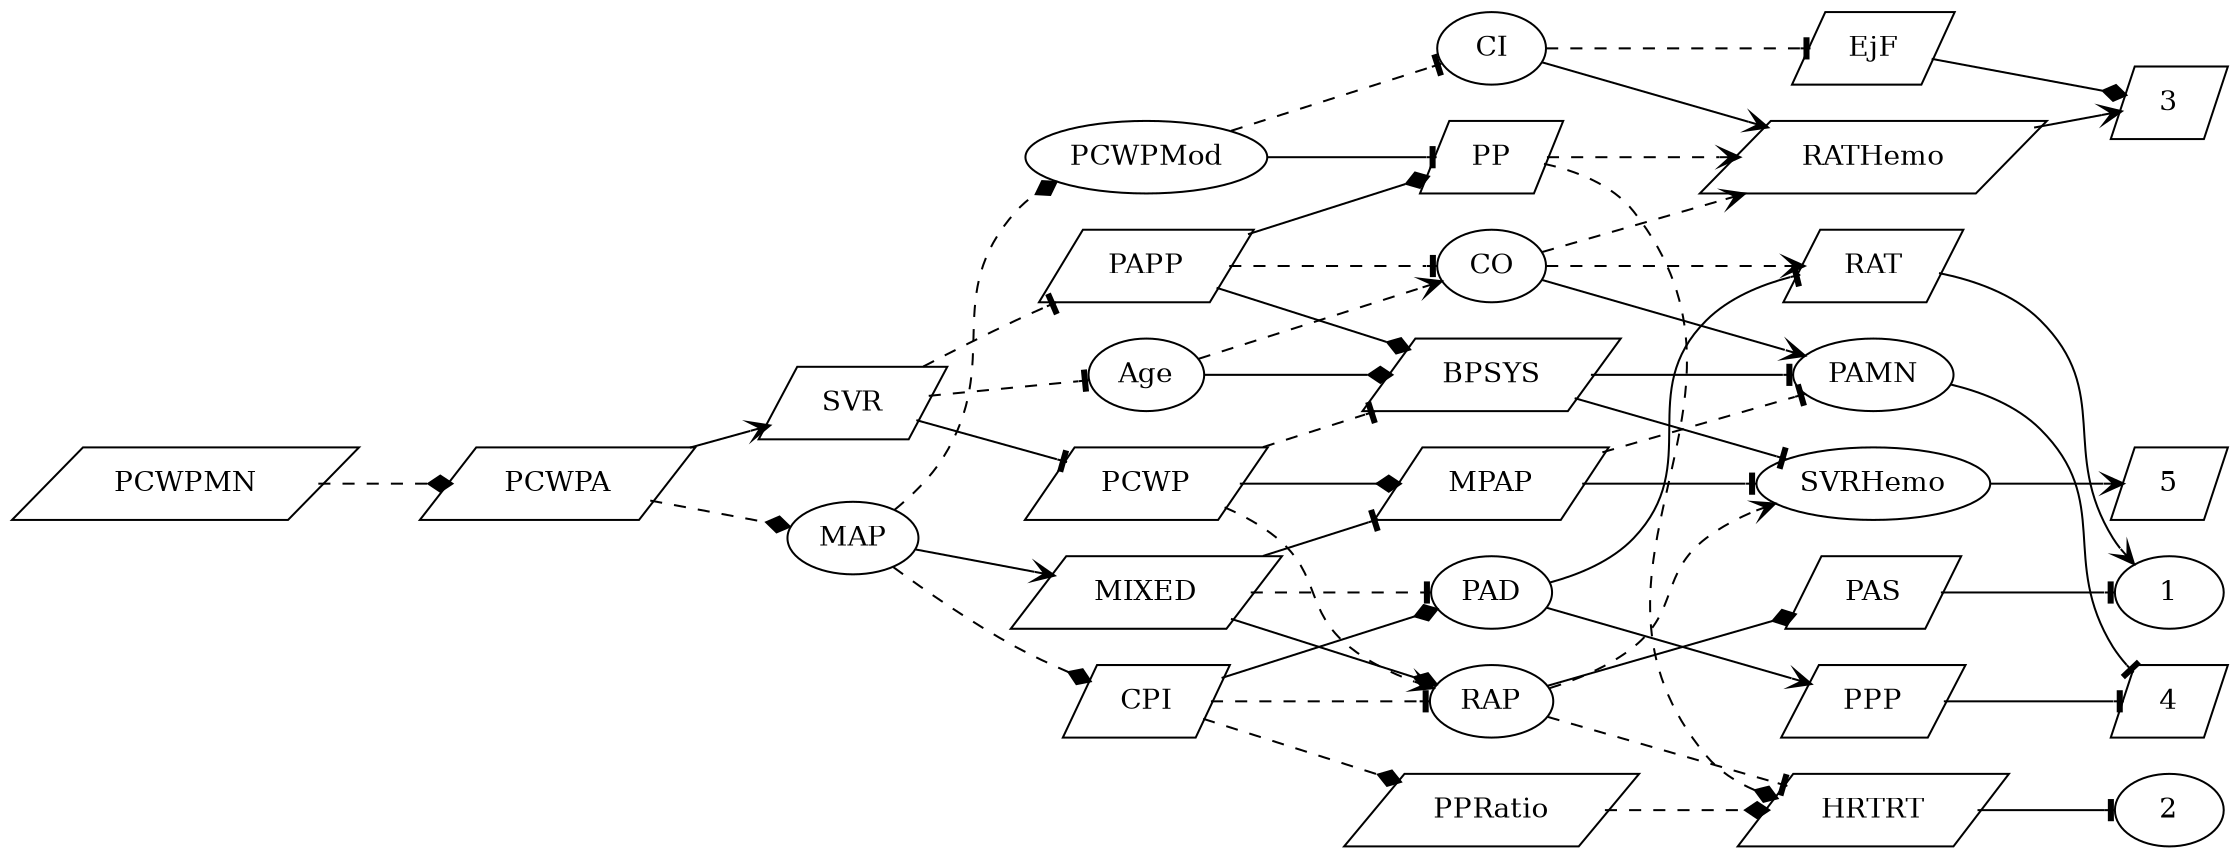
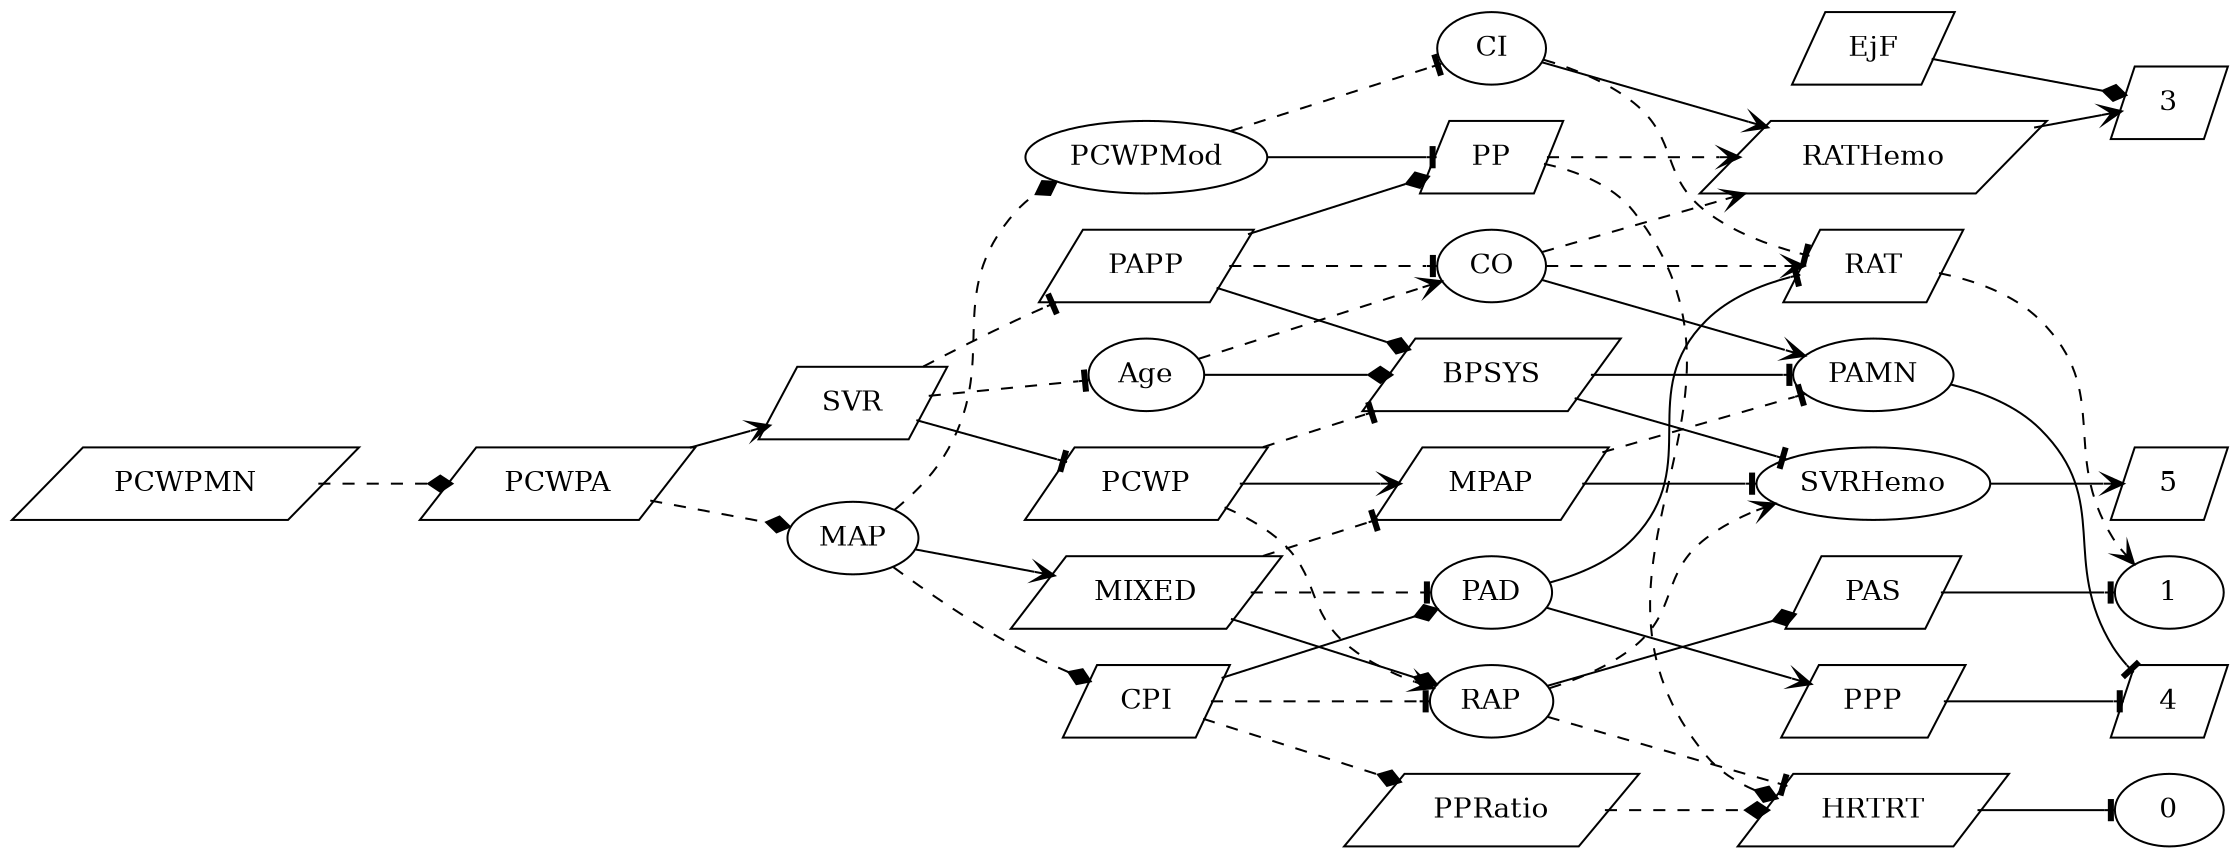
(1673, 48) -> (1664, 143)
(2076, 376) -> (2076, 376)
(1310, 484) -> (1310, 484)
(1316, 539) -> (1316, 539)
(2169, 810) -> (2169, 810)
